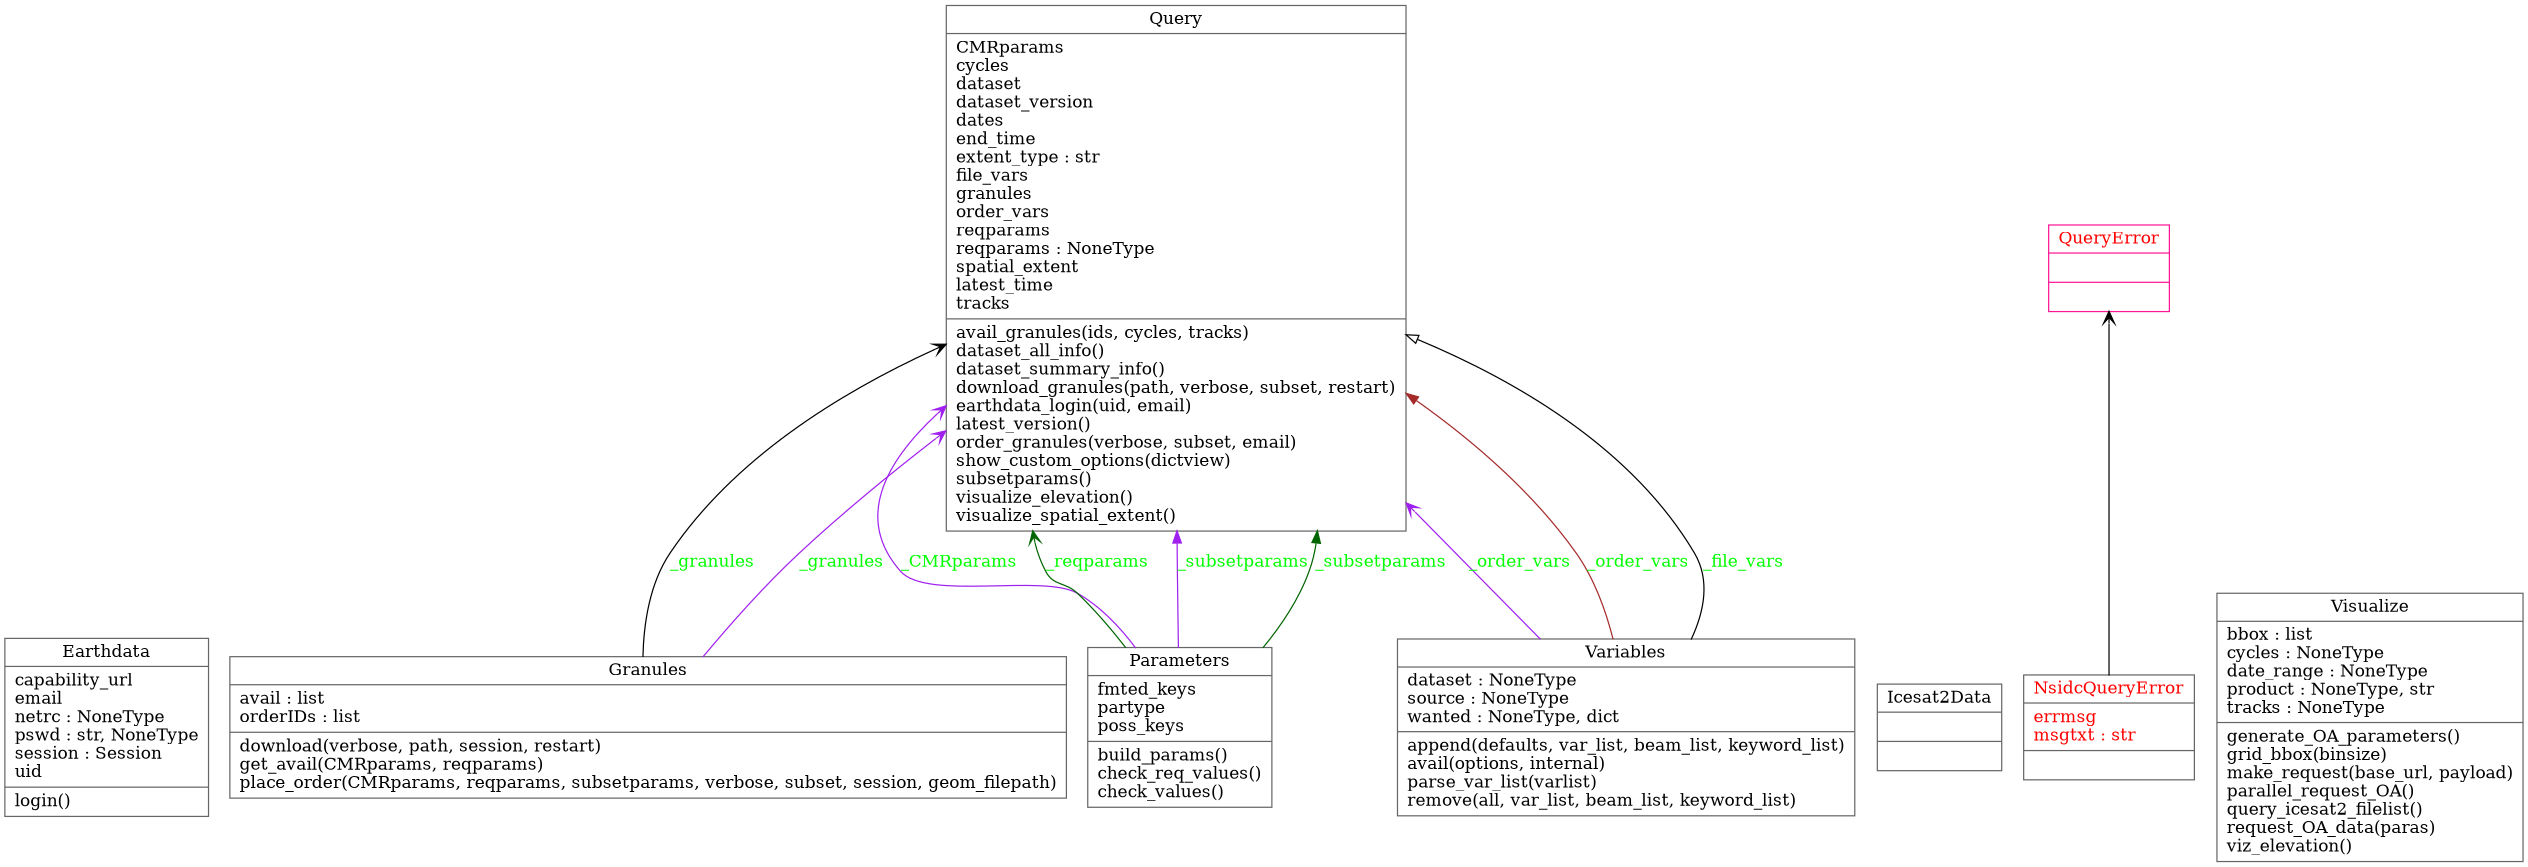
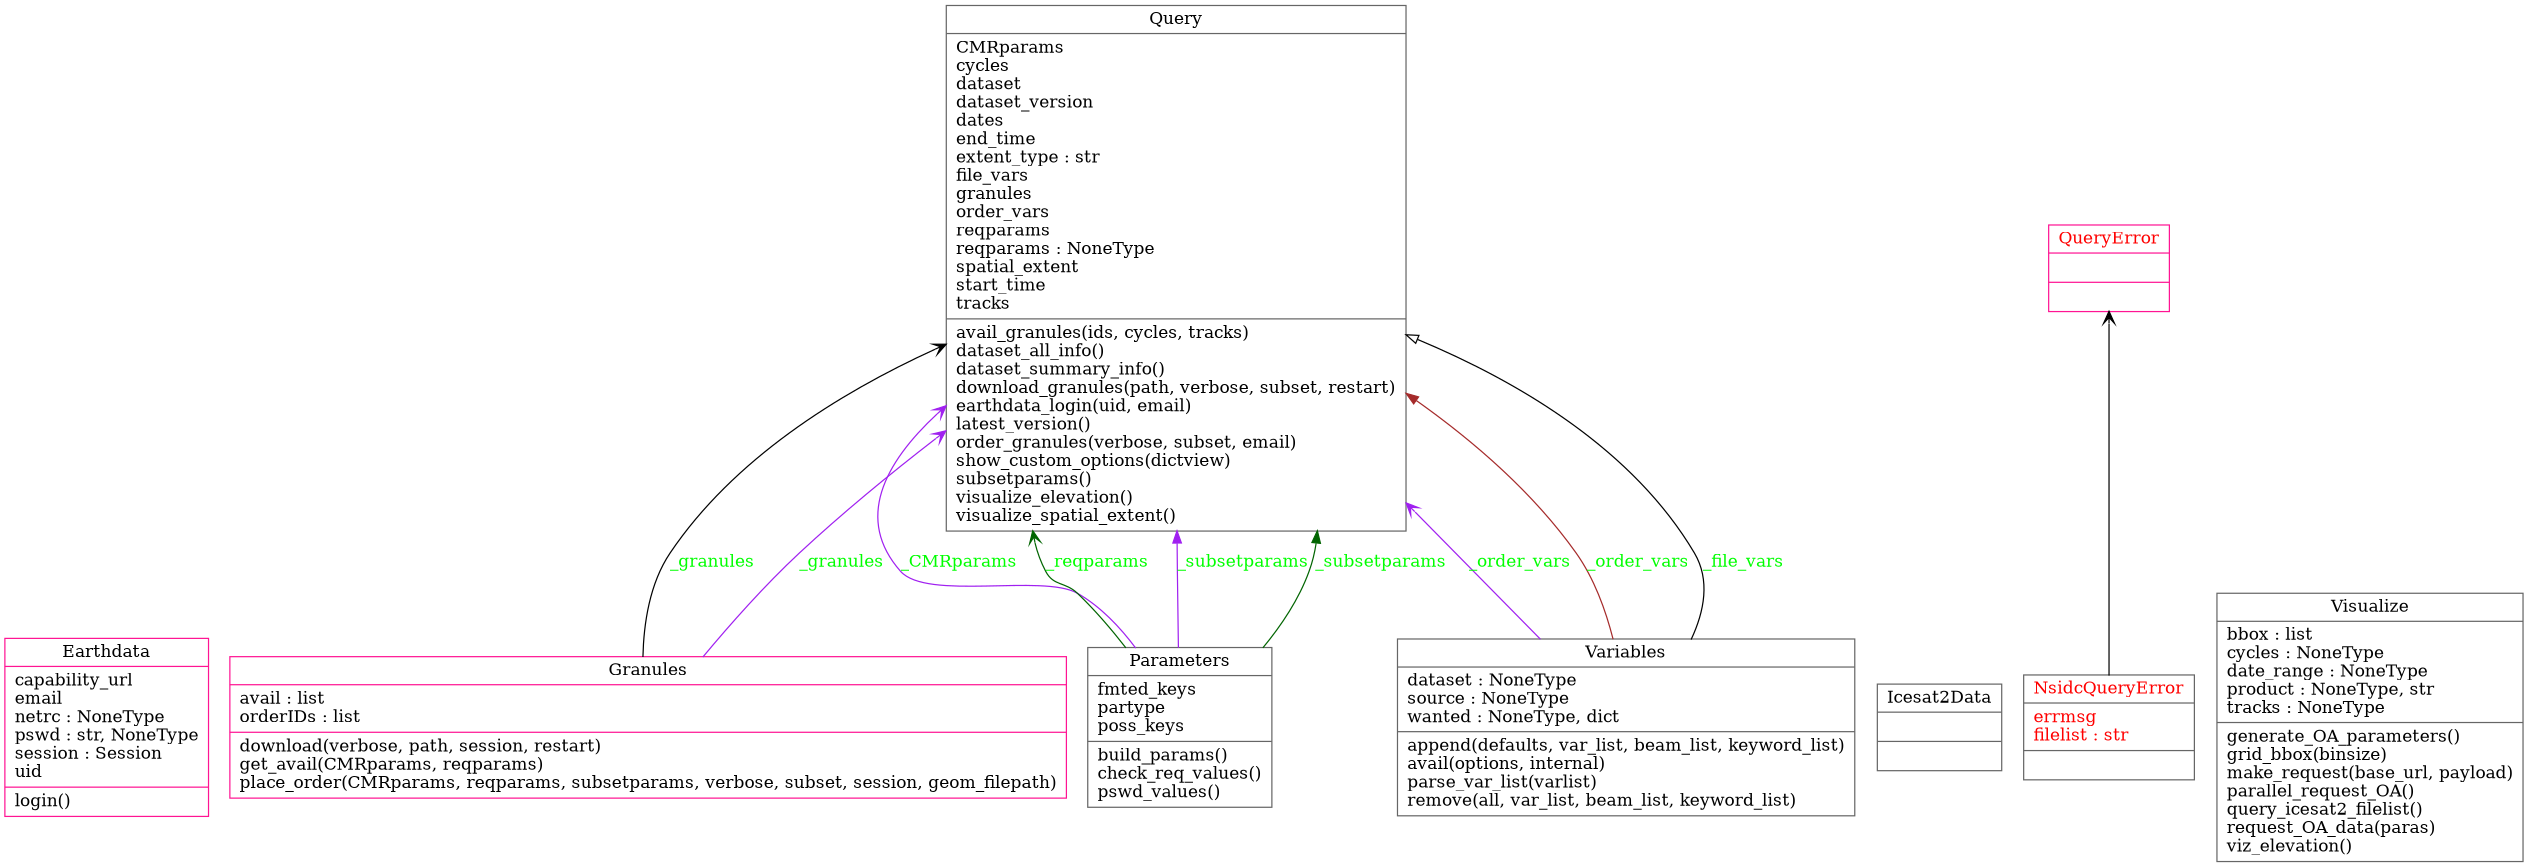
(1005, 285) -> (1001, 285)
(107, 727) -> (107, 727)
(648, 727) -> (648, 727)
(2085, 735) -> (2082, 735)
(1161, 792) -> (1159, 792)
